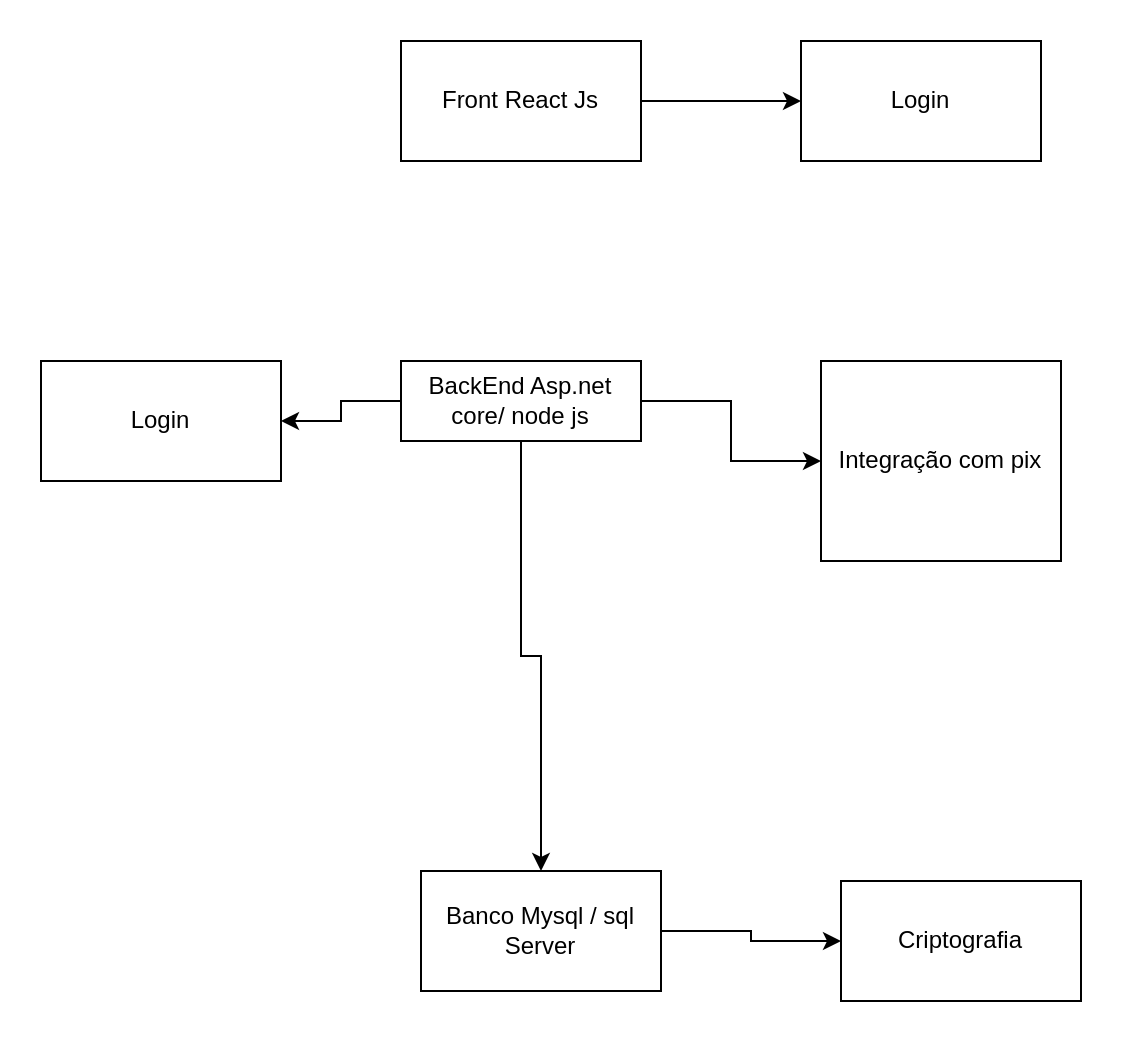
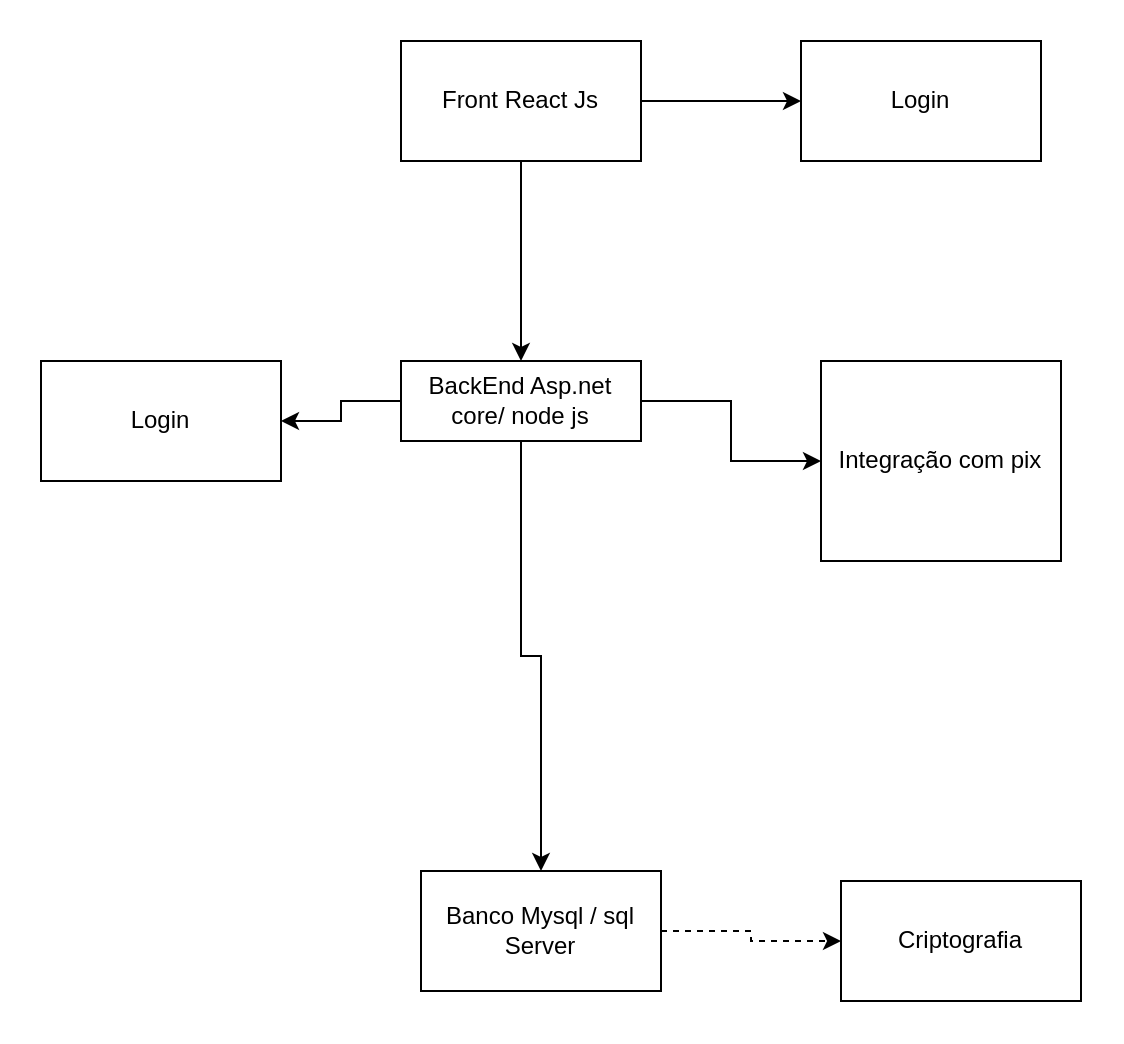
none -> (521, 254)
(751, 931) -> (751, 931)
